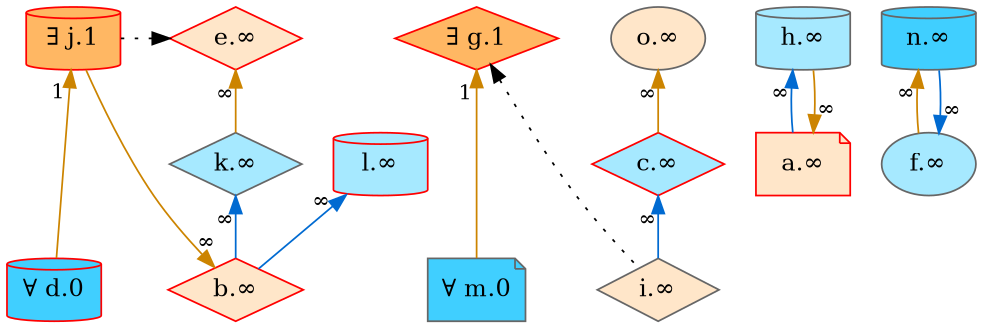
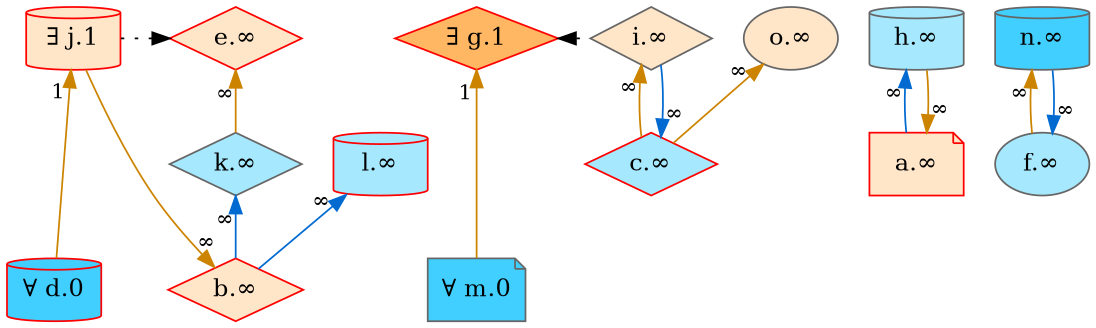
(73, 38) -> (73, 38)
none -> (640, 110)
